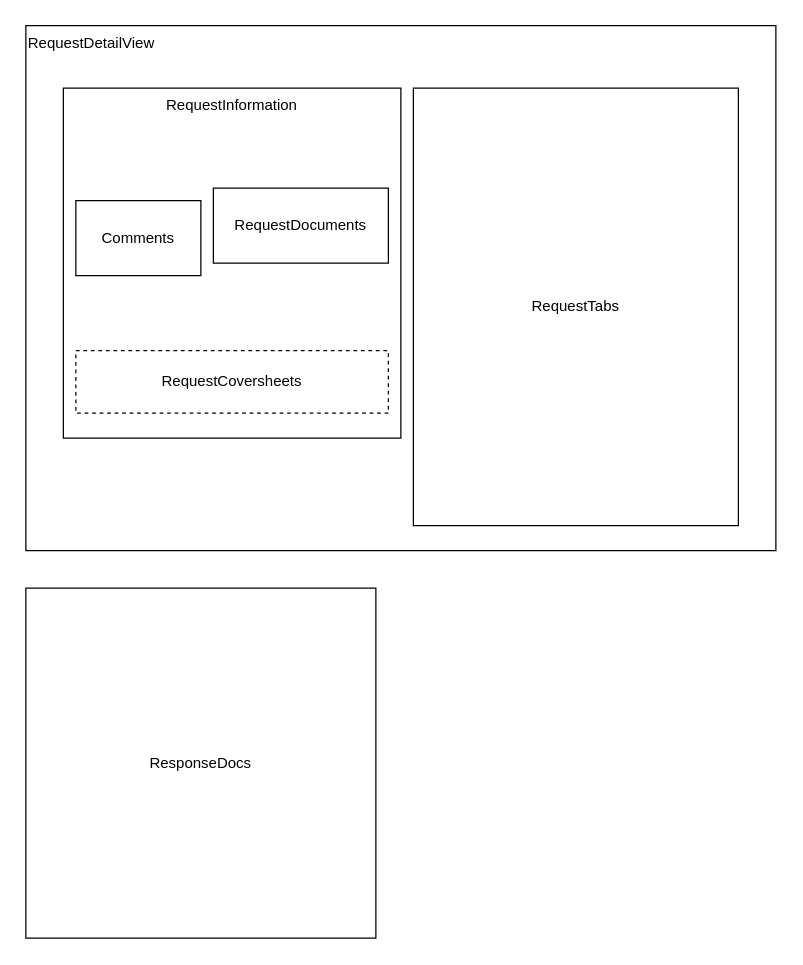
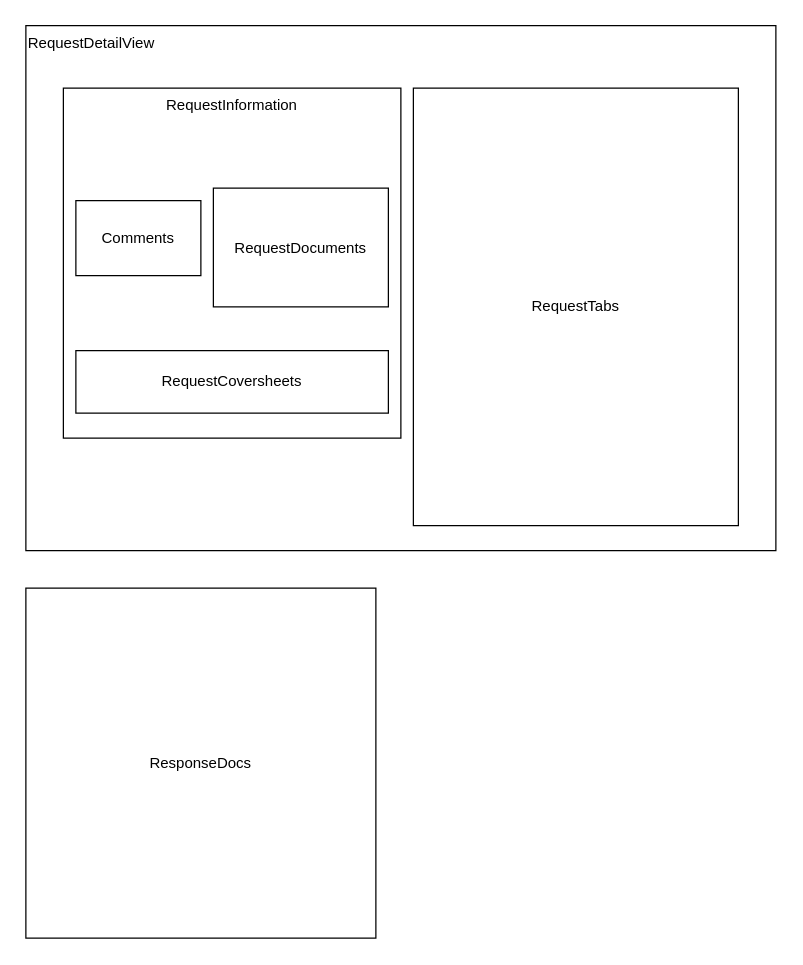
(301, 226) -> (301, 248)
(232, 382) -> (232, 382)
